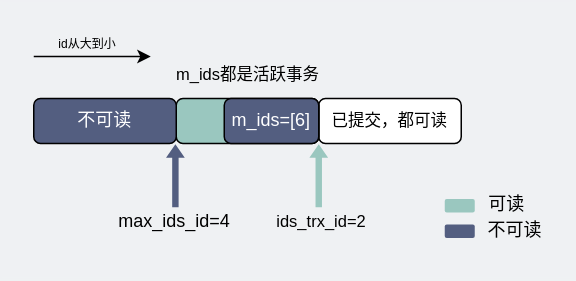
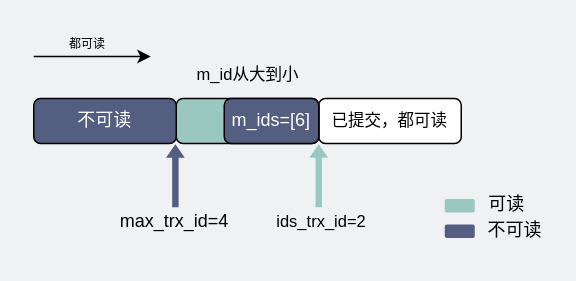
(88, 43) -> (88, 43)
(248, 74) -> (248, 74)
(175, 221) -> (175, 221)
